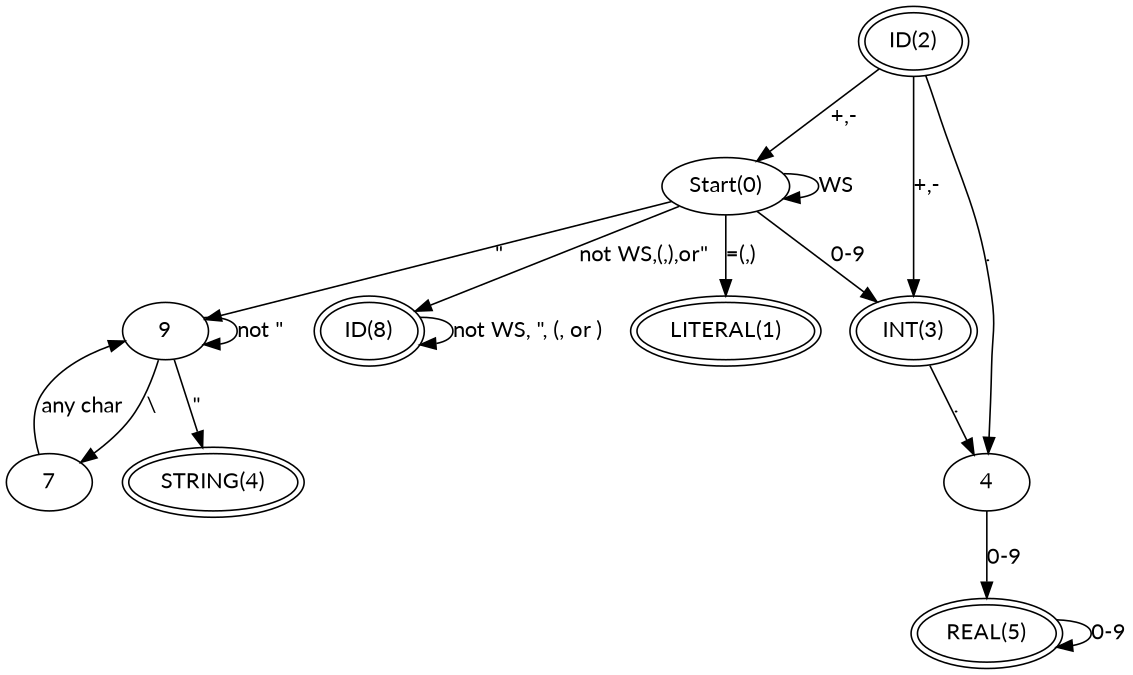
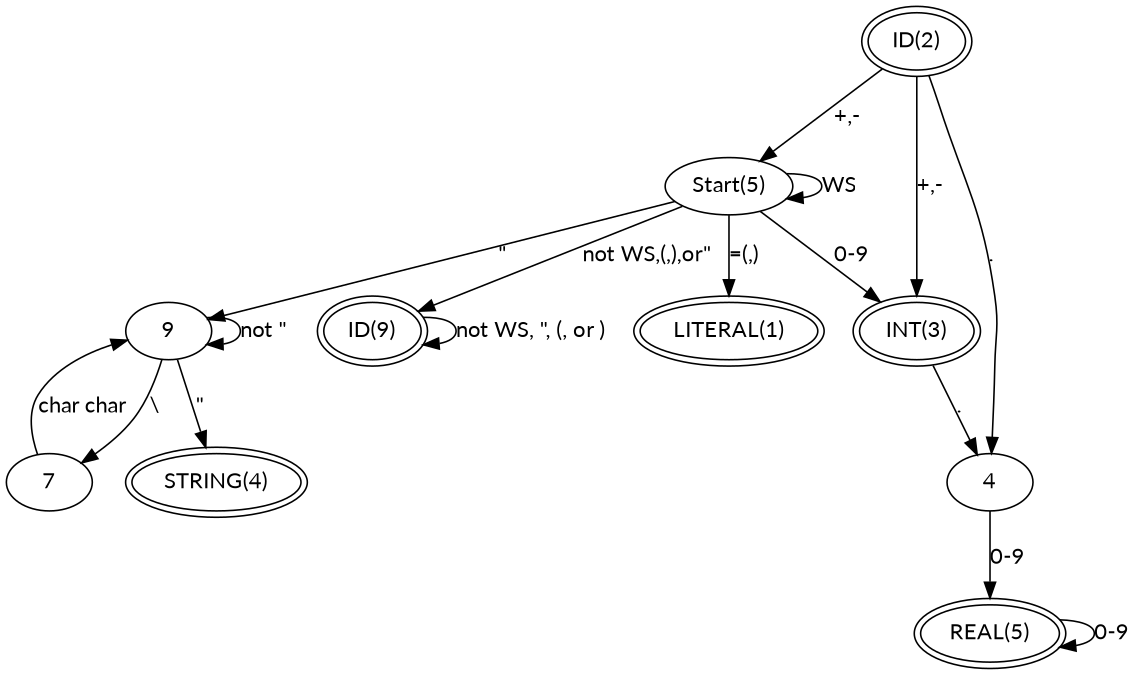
(726, 186) -> (729, 186)
(369, 331) -> (372, 331)
(83, 407) -> (83, 407)
